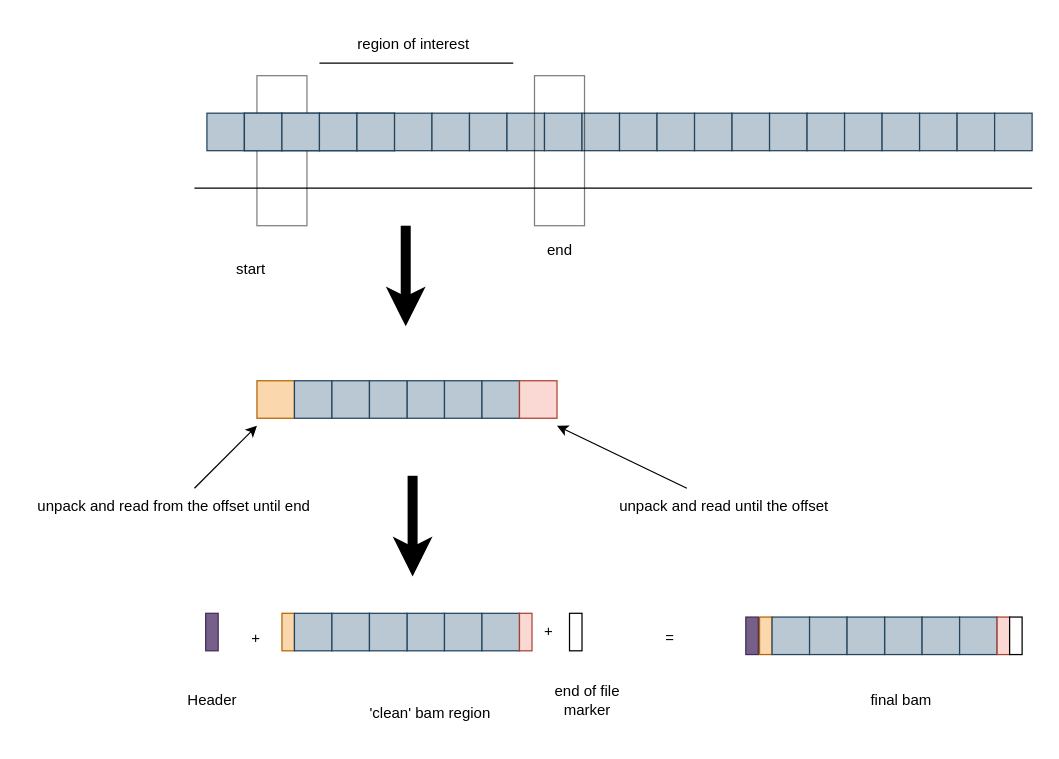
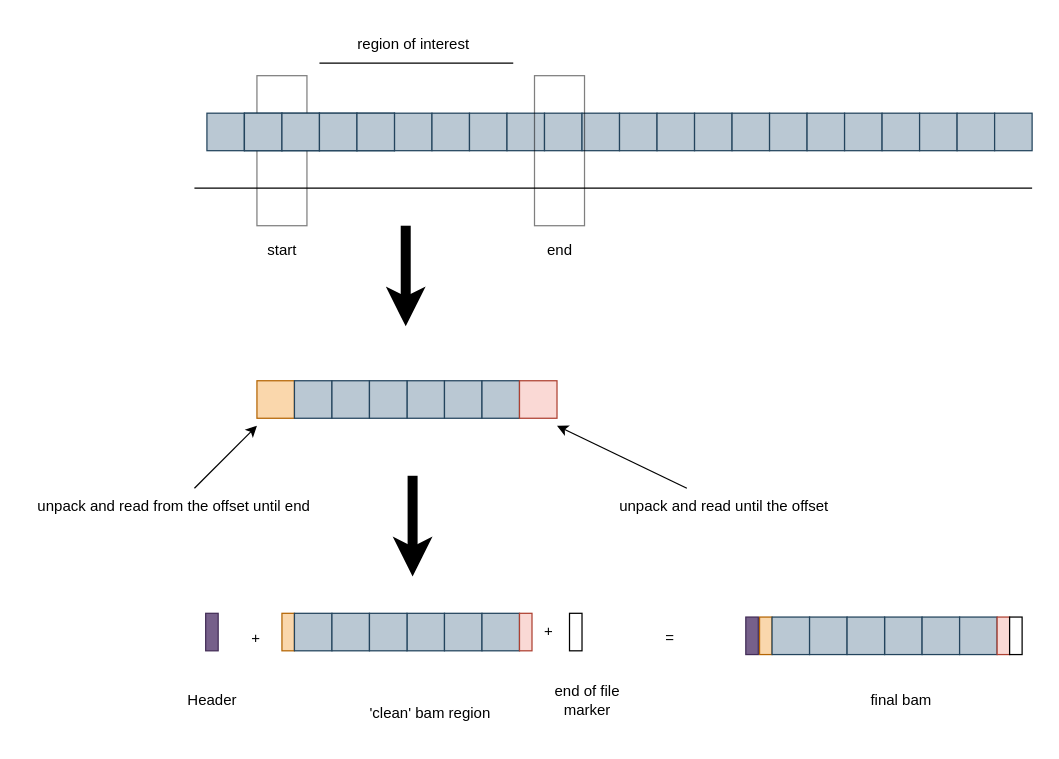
(251, 269) -> (282, 251)
